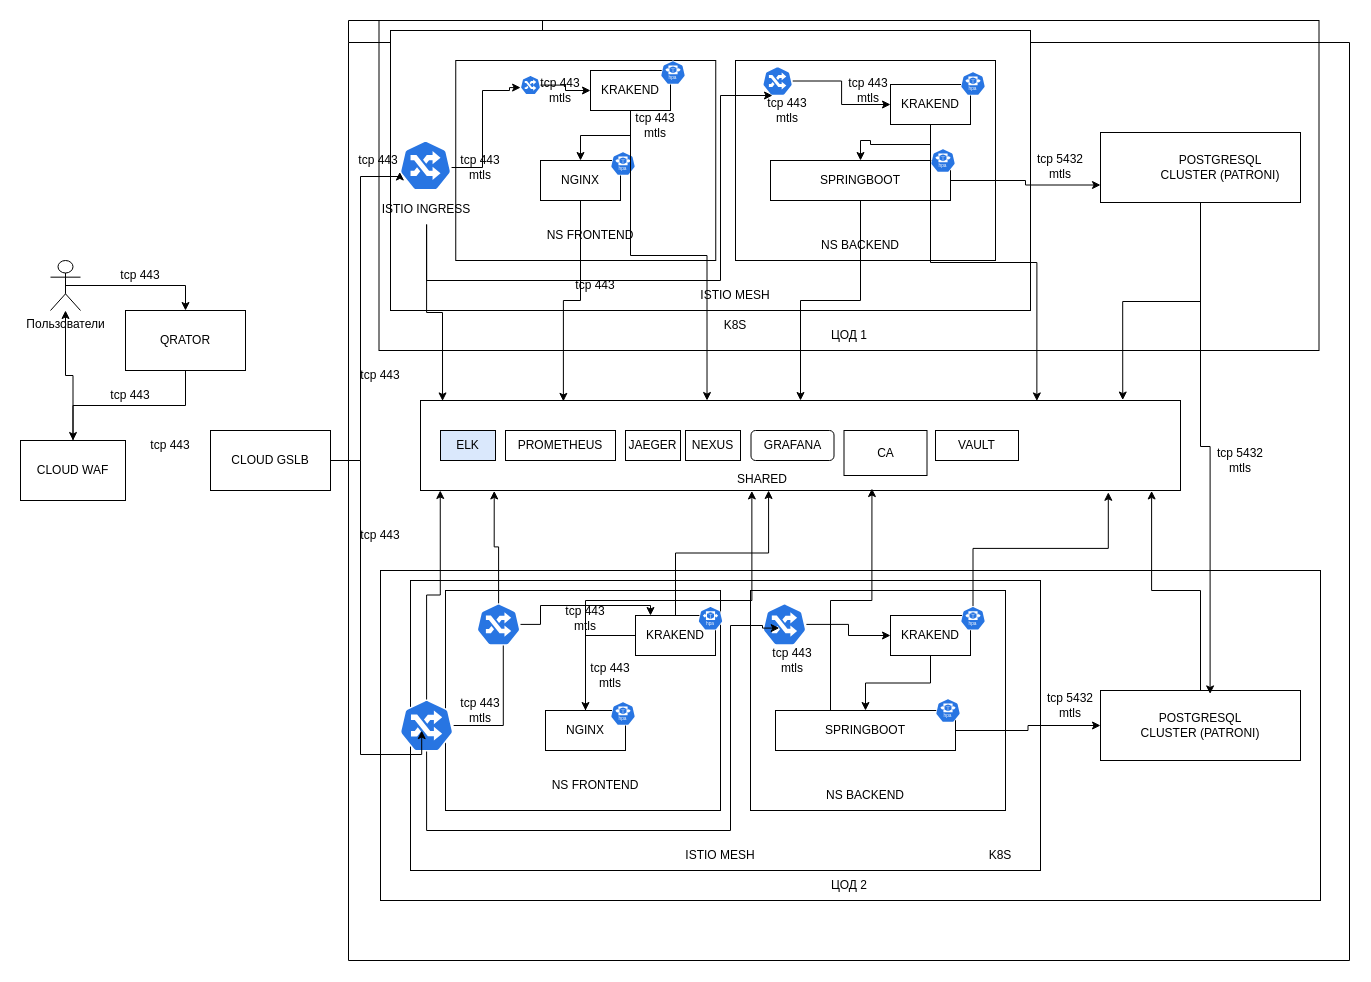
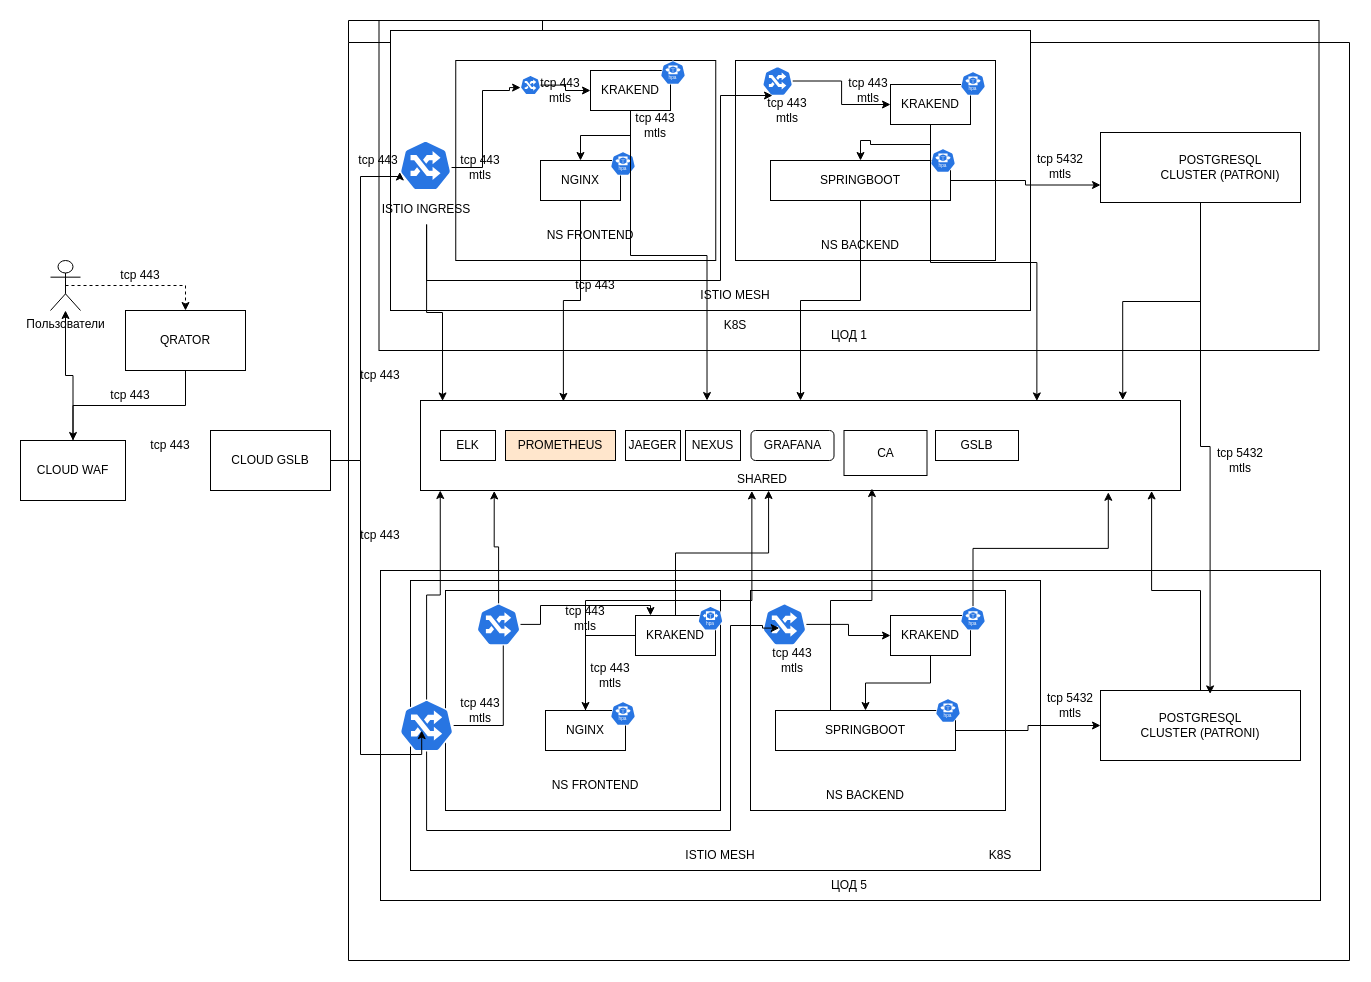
(136, 286) -> (136, 286)
(468, 446) -> (468, 446)
(561, 446) -> (561, 446)
(977, 446) -> (977, 446)
(850, 886) -> (850, 886)
